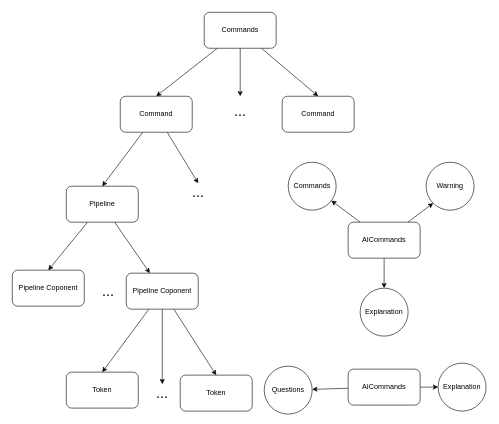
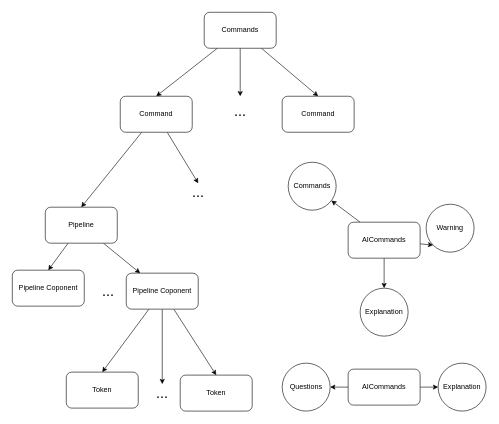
(450, 186) -> (450, 228)
(102, 204) -> (81, 225)
(288, 390) -> (306, 387)
